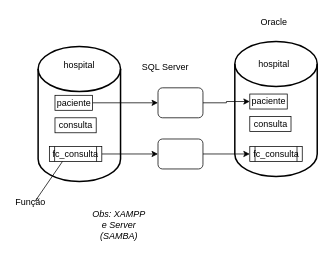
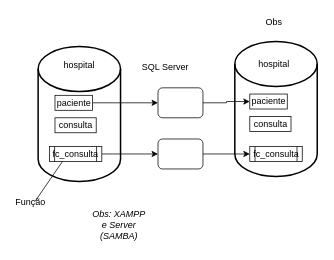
(274, 23) -> (274, 23)
